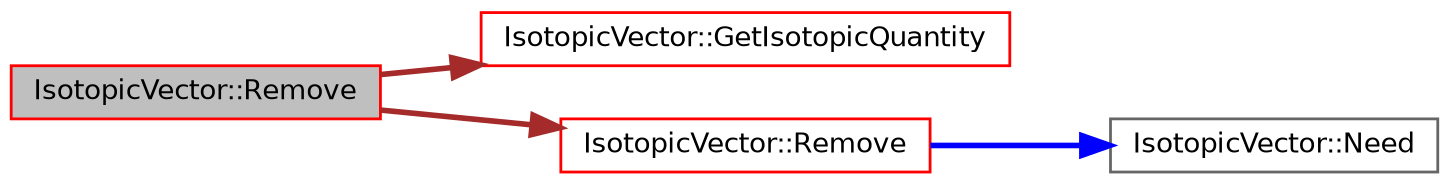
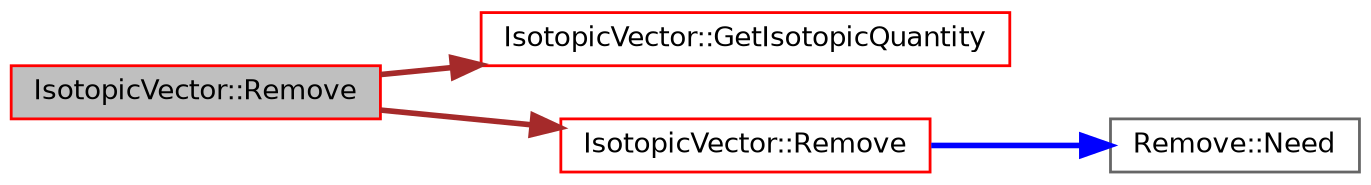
(1274, 145) -> (1235, 145)
